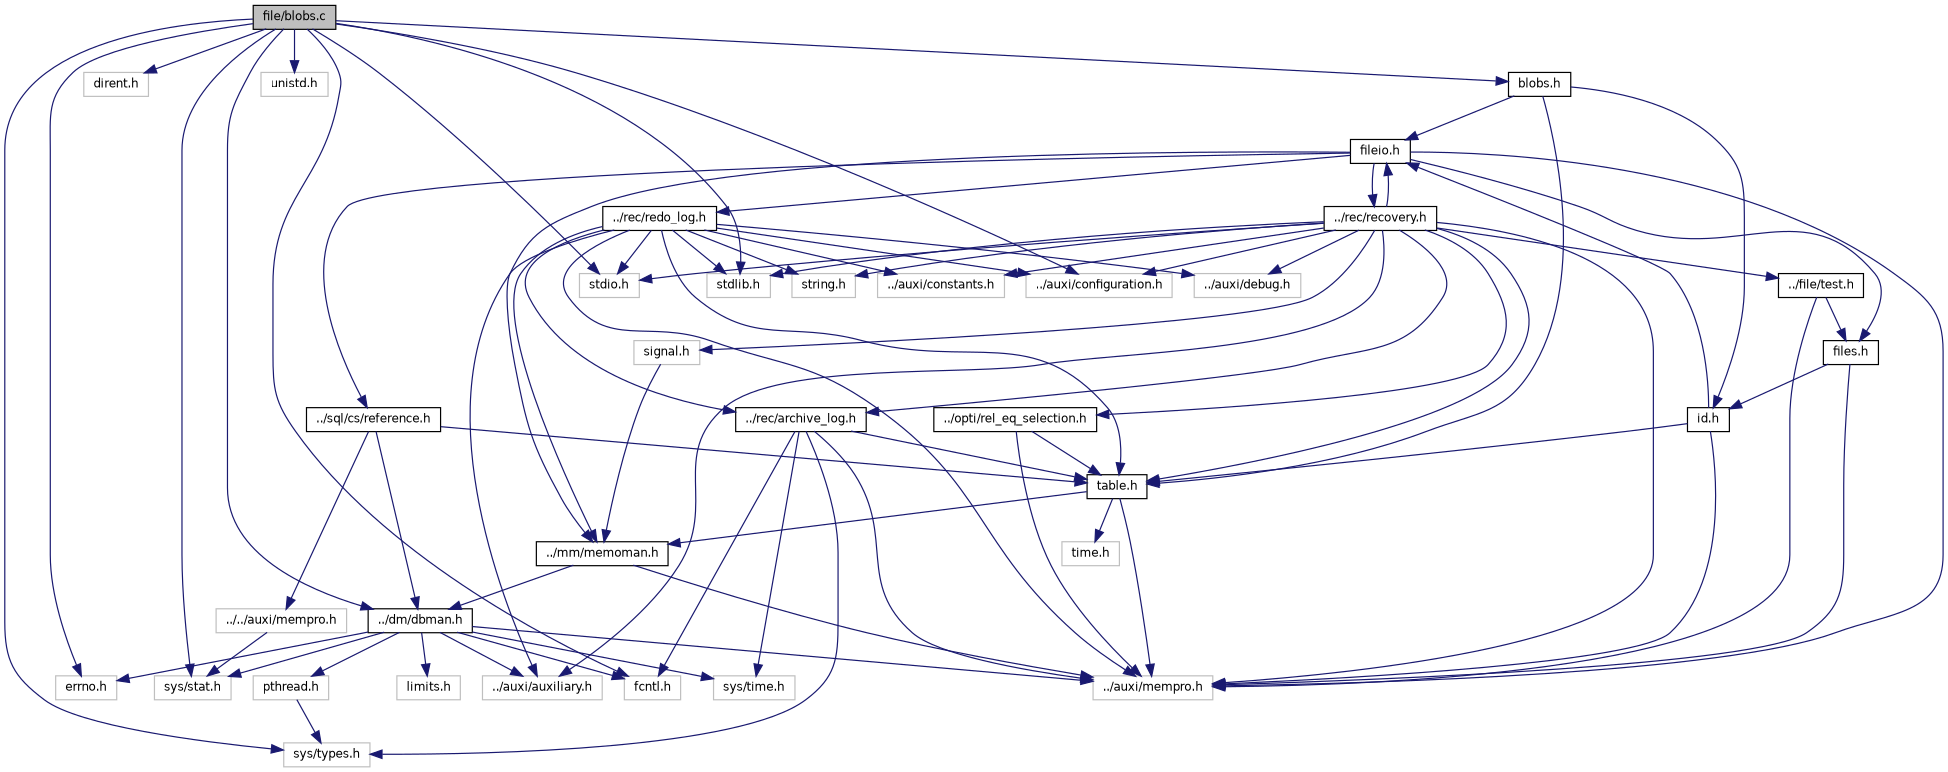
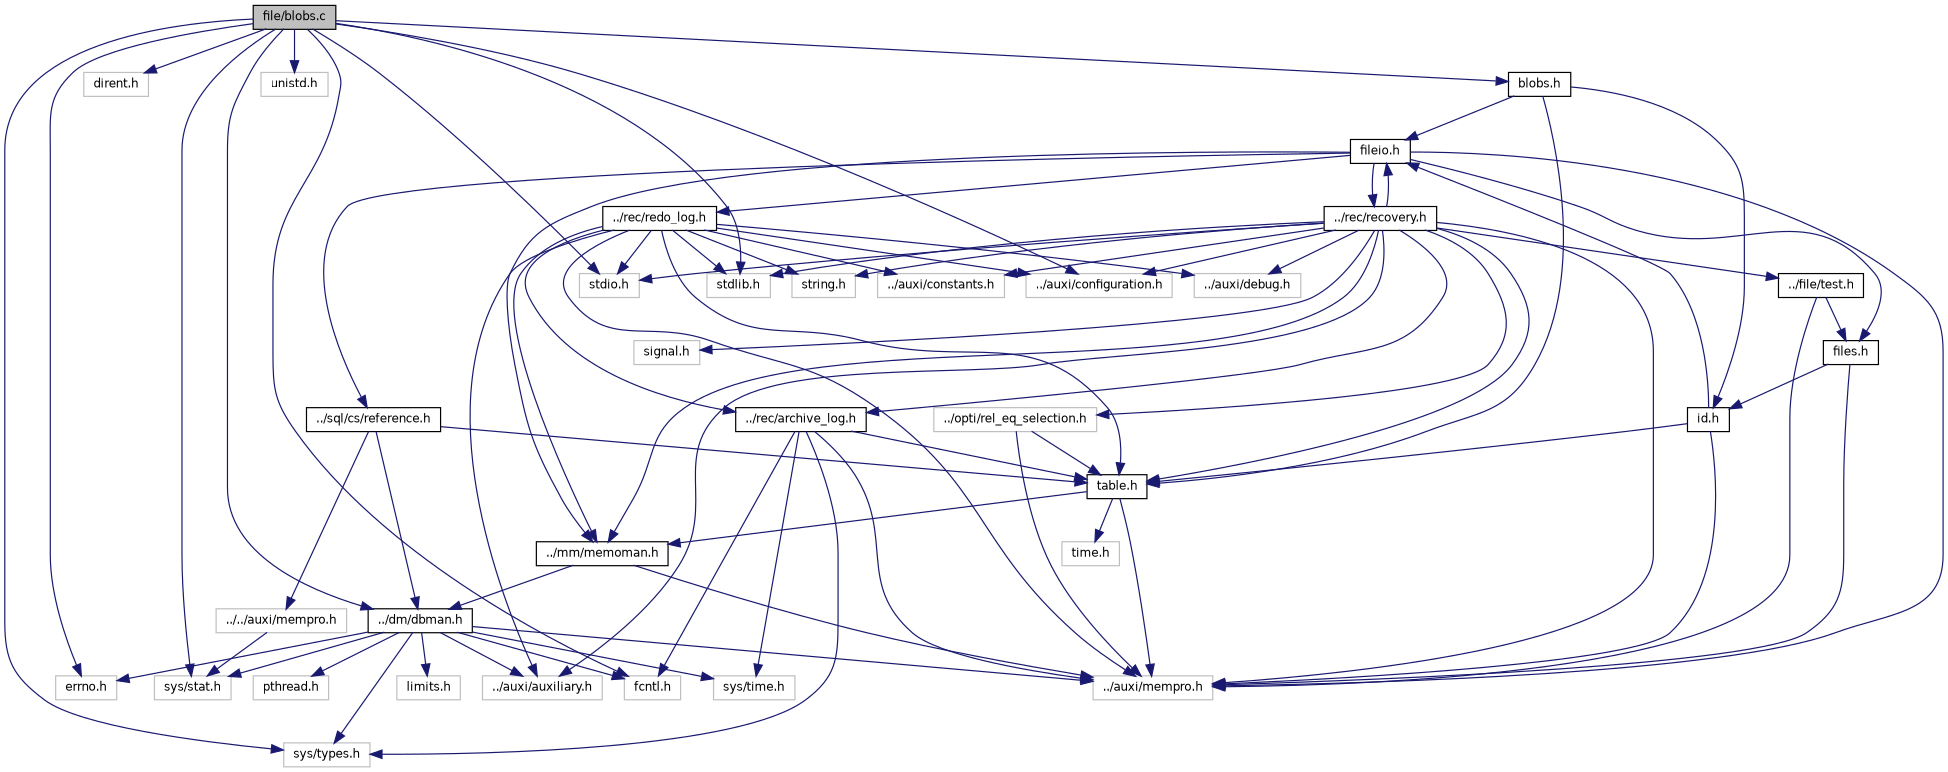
(1015, 420) -> (1015, 420)
(625, 453) -> (1048, 353)
(306, 716) -> (377, 683)
